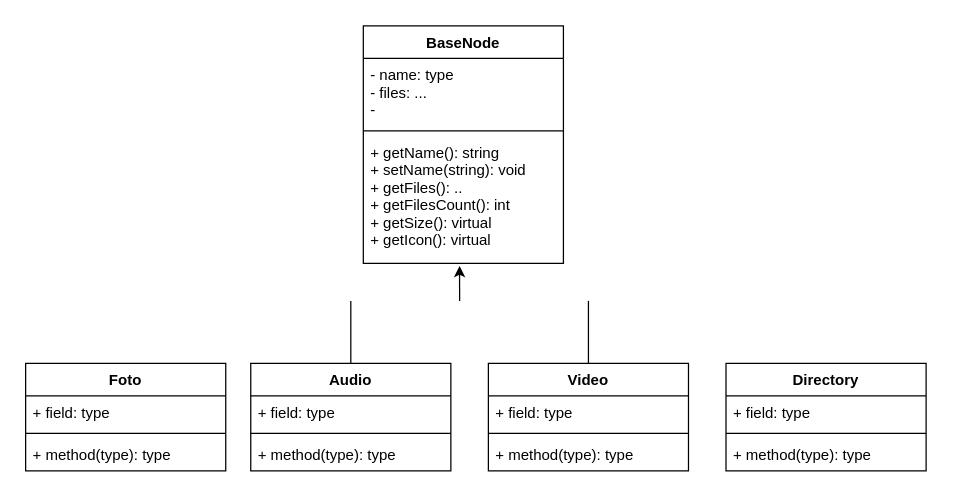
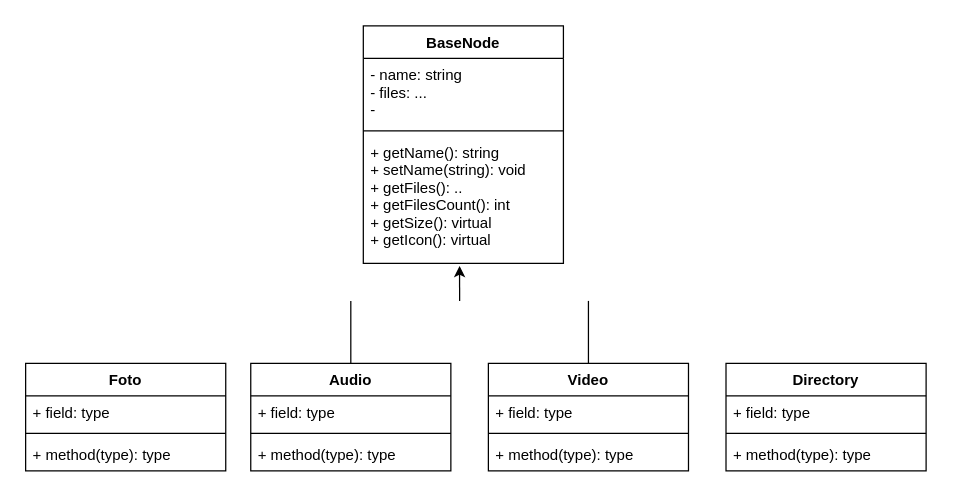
(415, 75) -> (421, 75)
